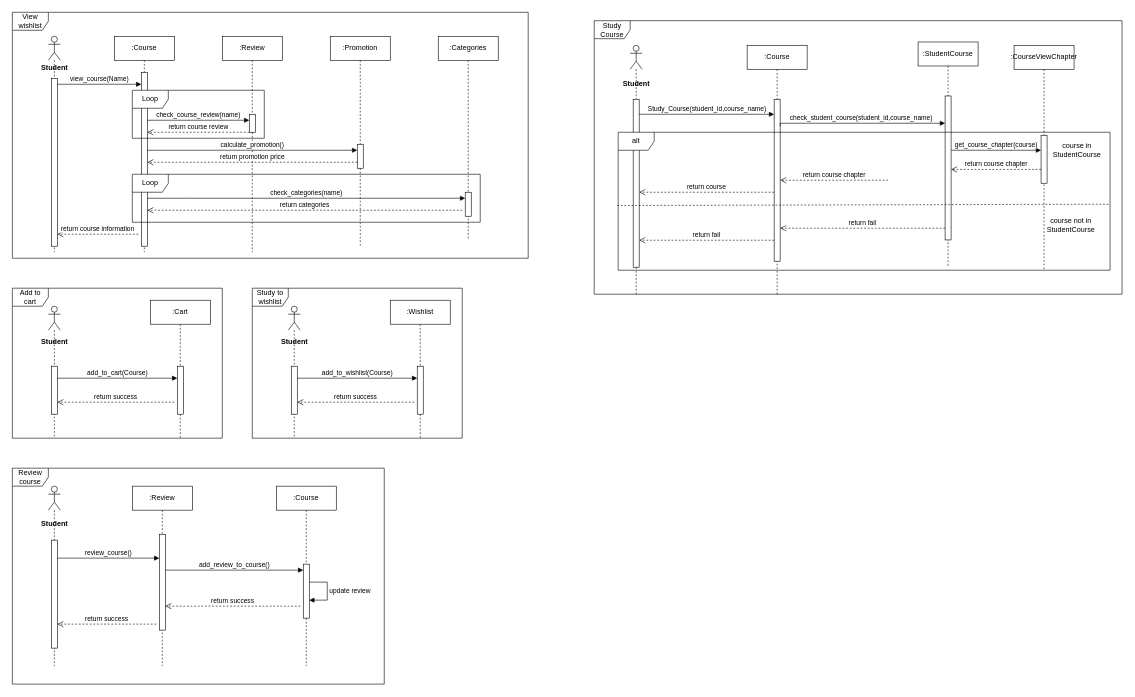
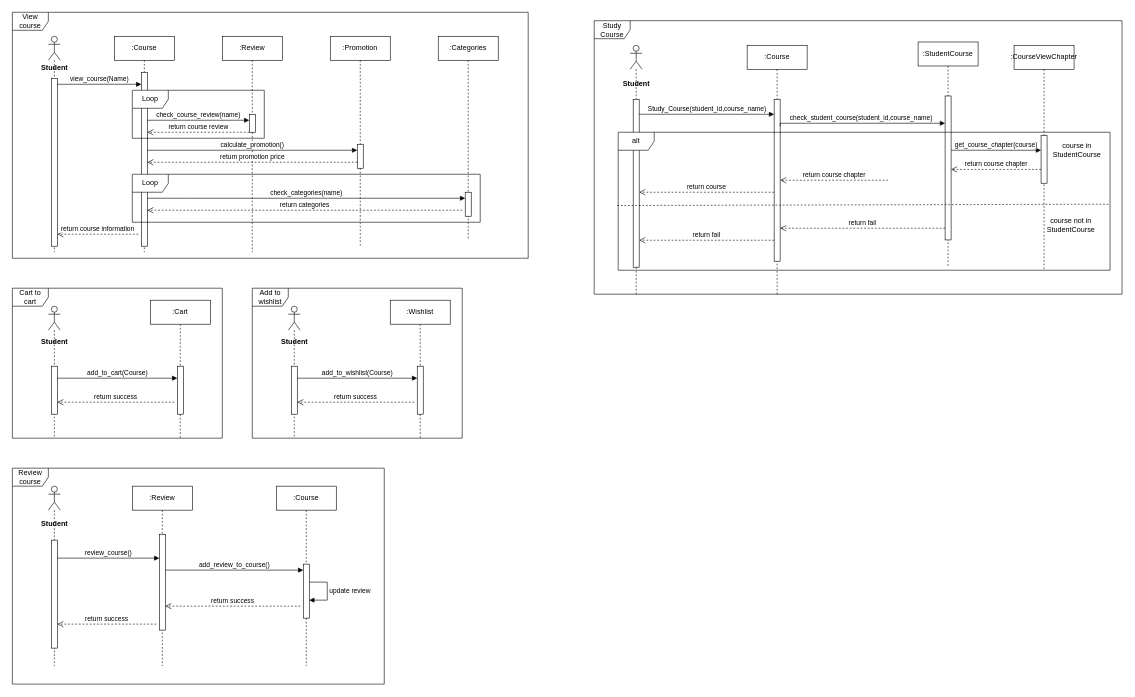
(30, 21) -> (30, 21)
(30, 297) -> (30, 297)
(270, 297) -> (270, 297)
